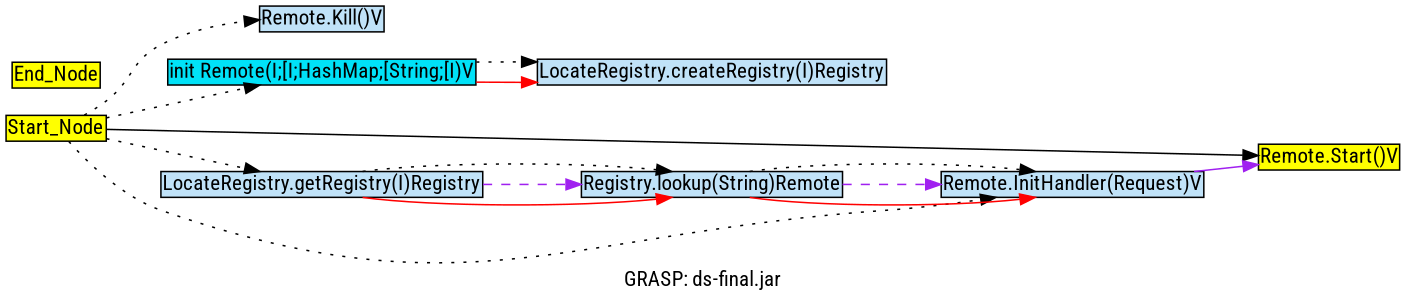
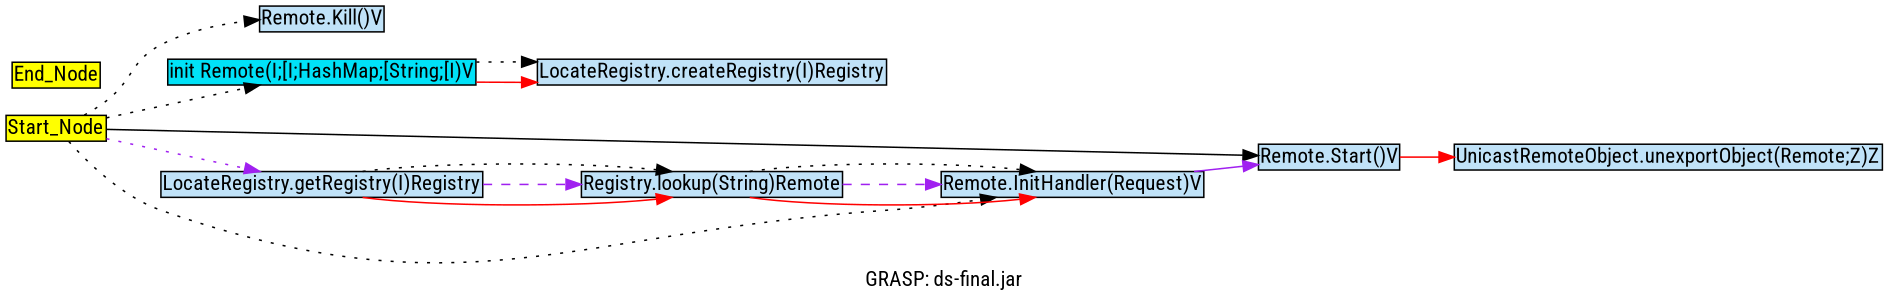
(176, 153) -> (176, 153)
(1329, 157) -> (1329, 157)
none -> (1668, 157)
